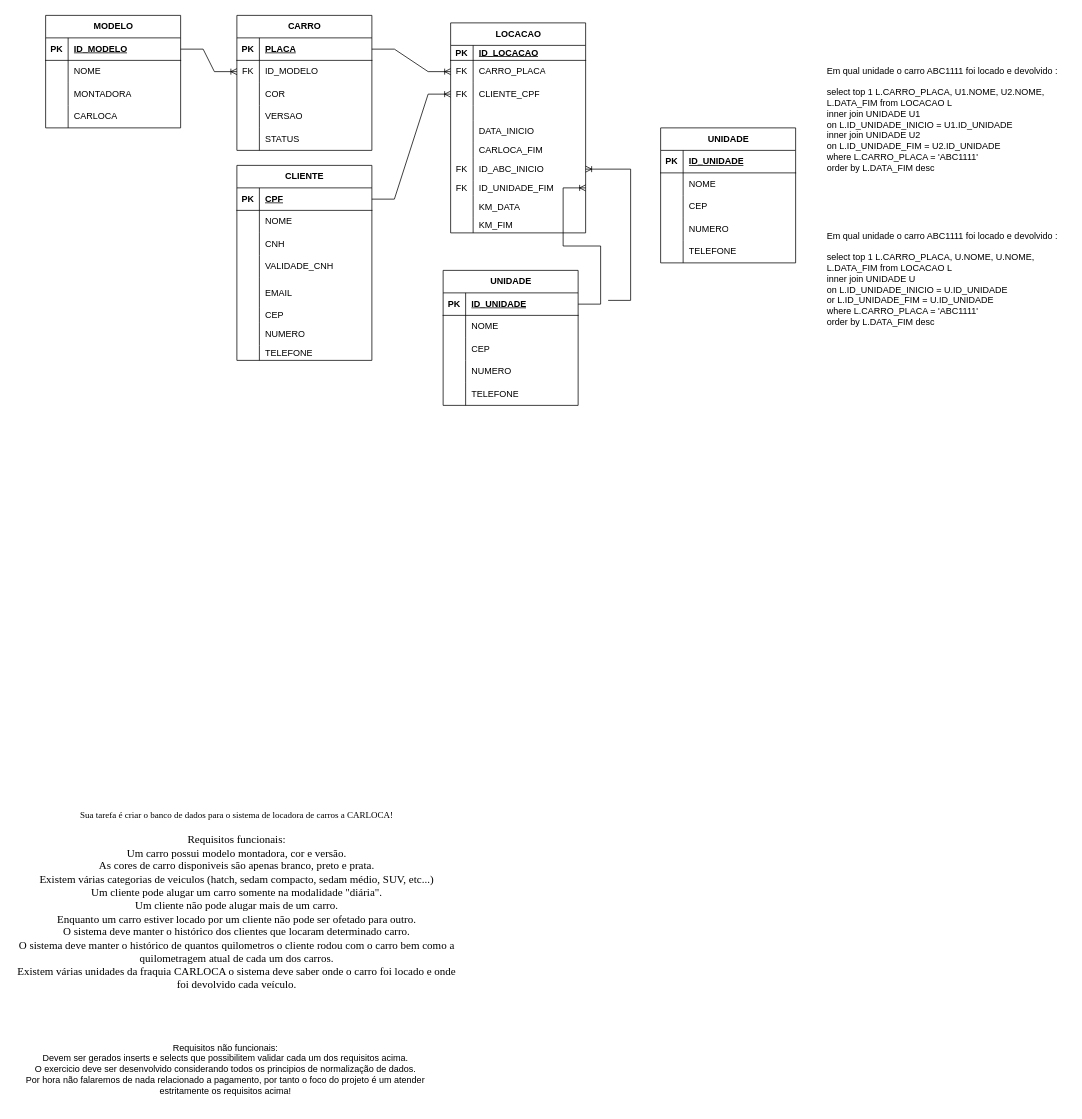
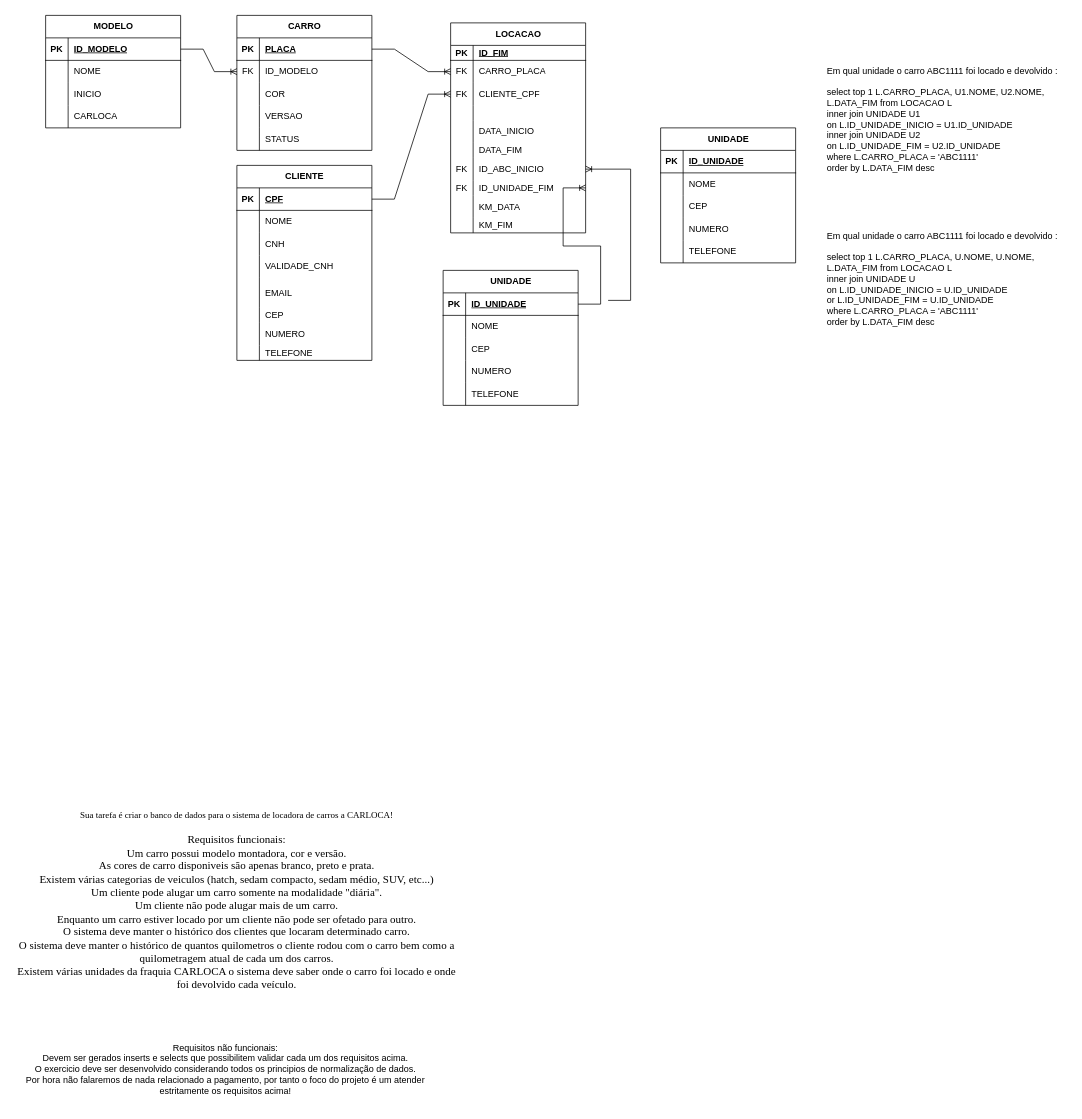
(504, 53) -> (494, 53)
(97, 94) -> (89, 94)
(507, 150) -> (499, 150)
